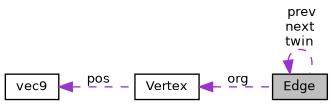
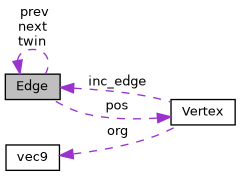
(97, 79) -> (116, 132)
(236, 79) -> (116, 106)
none -> (123, 92)
